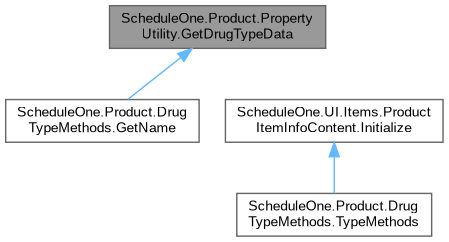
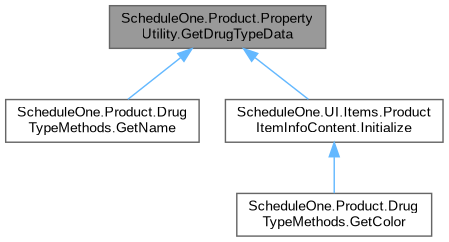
none -> (282, 78)
(334, 215) -> (334, 215)
